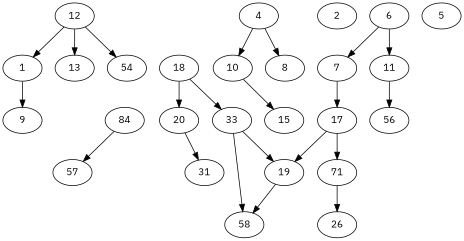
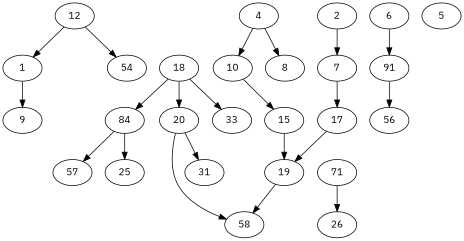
(366, 39) -> (337, 38)
(75, 68) -> none
(389, 68) -> (389, 68)
none -> (155, 92)
(337, 143) -> none
(255, 144) -> (284, 143)
(238, 169) -> (178, 185)
none -> (125, 173)
